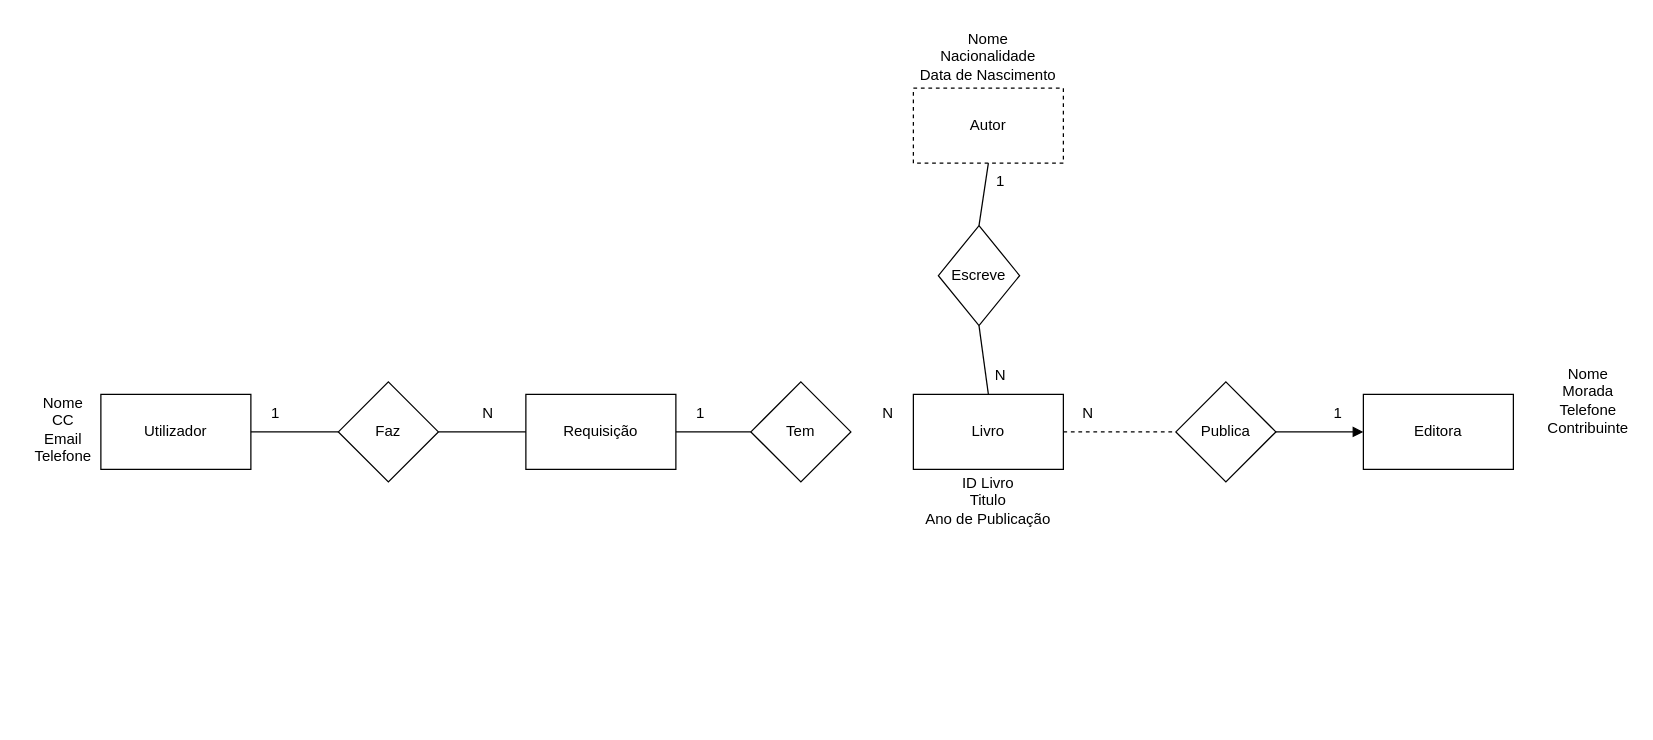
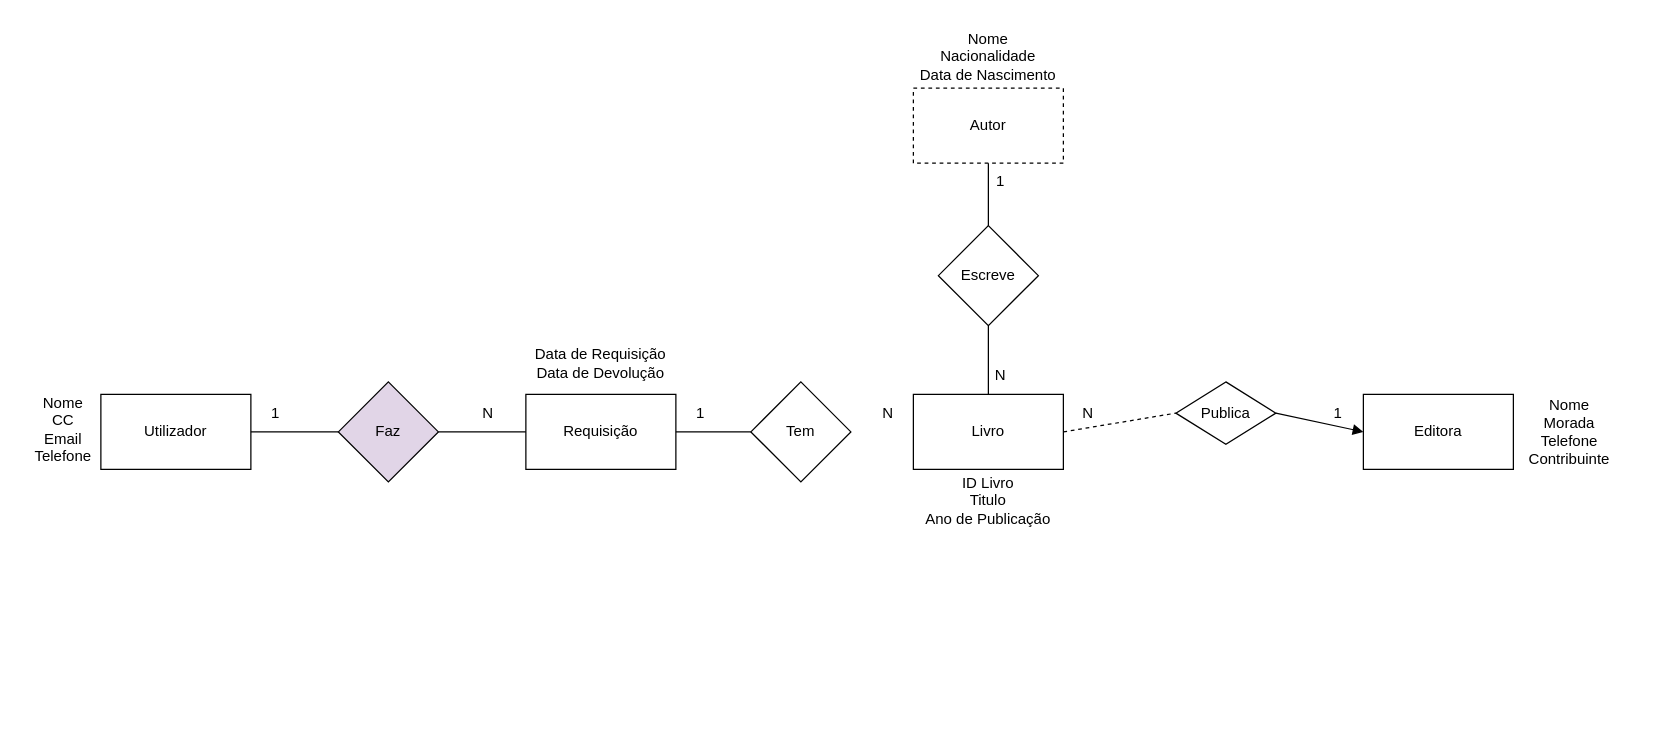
(979, 276) -> (988, 276)
none -> (601, 363)
(1588, 401) -> (1569, 432)
(388, 432) -> (388, 432)
(1226, 432) -> (1226, 413)
